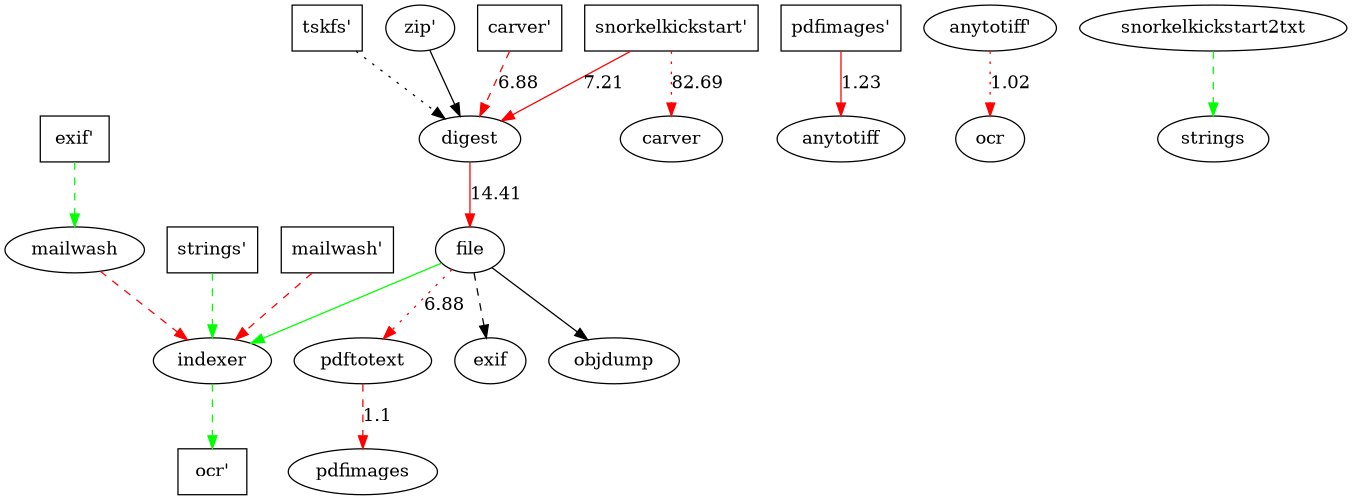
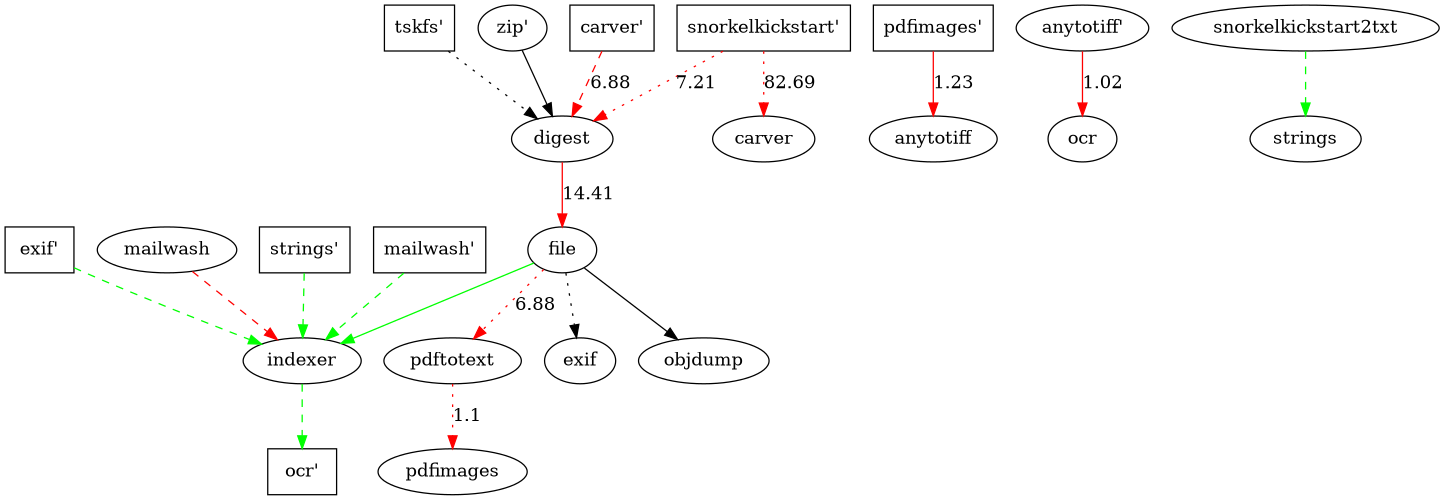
(990, 77) -> (1082, 77)
(572, 83) -> (664, 83)
(75, 188) -> (161, 305)
(479, 299) -> (570, 299)
(279, 302) -> (370, 302)
(363, 410) -> (453, 410)
